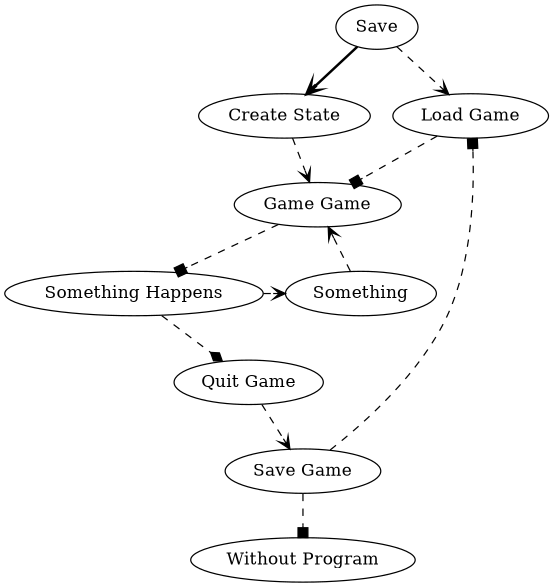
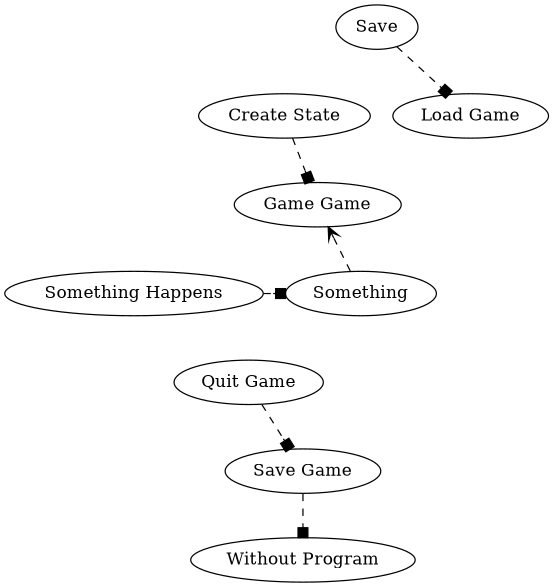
(336, 66) -> none
(418, 66) -> (418, 66)
(299, 154) -> (299, 154)
(400, 157) -> none
(233, 246) -> none
(268, 294) -> (268, 294)
(444, 321) -> none
(186, 334) -> none
(272, 421) -> (272, 421)
